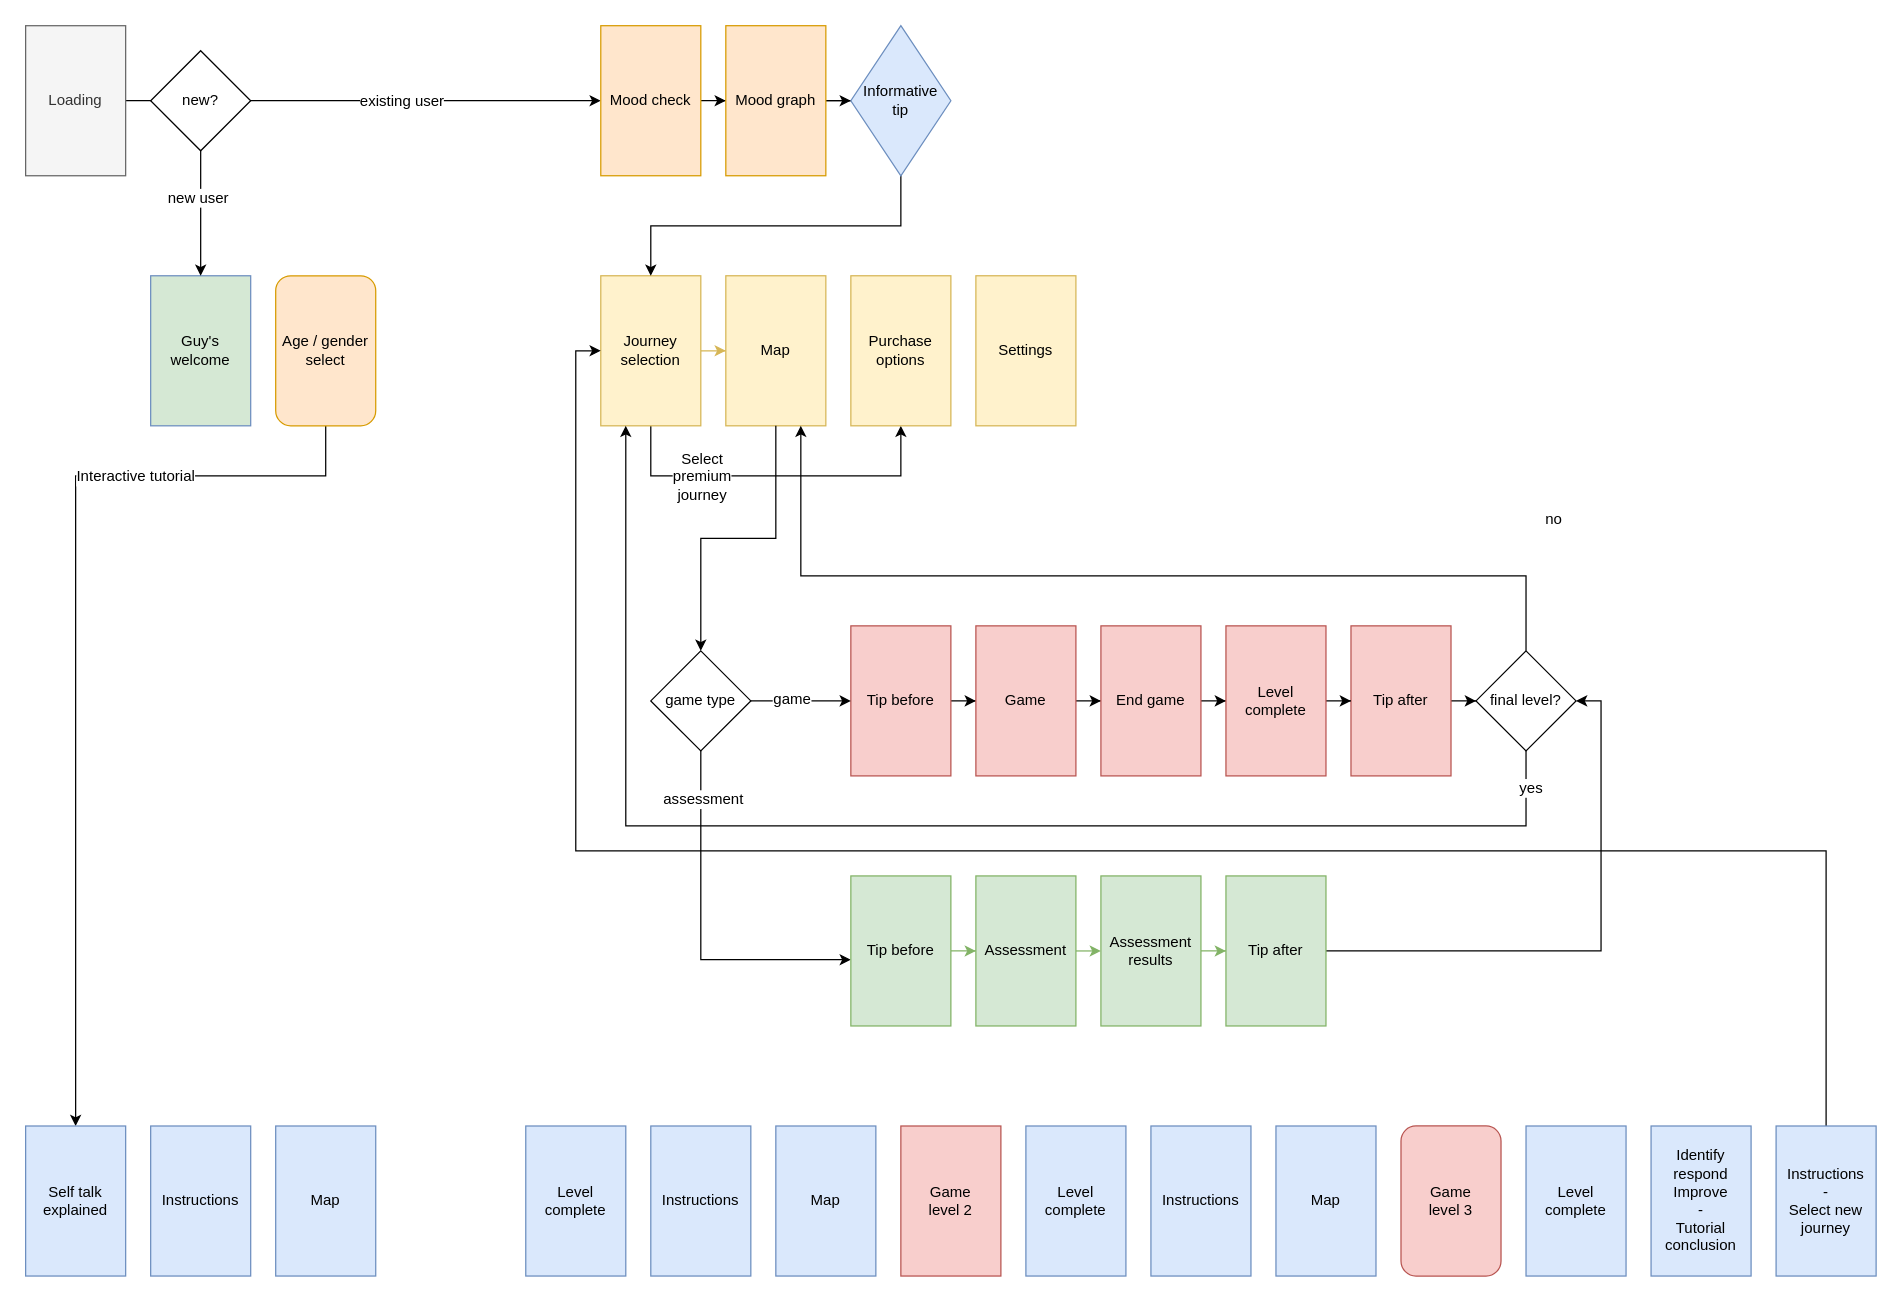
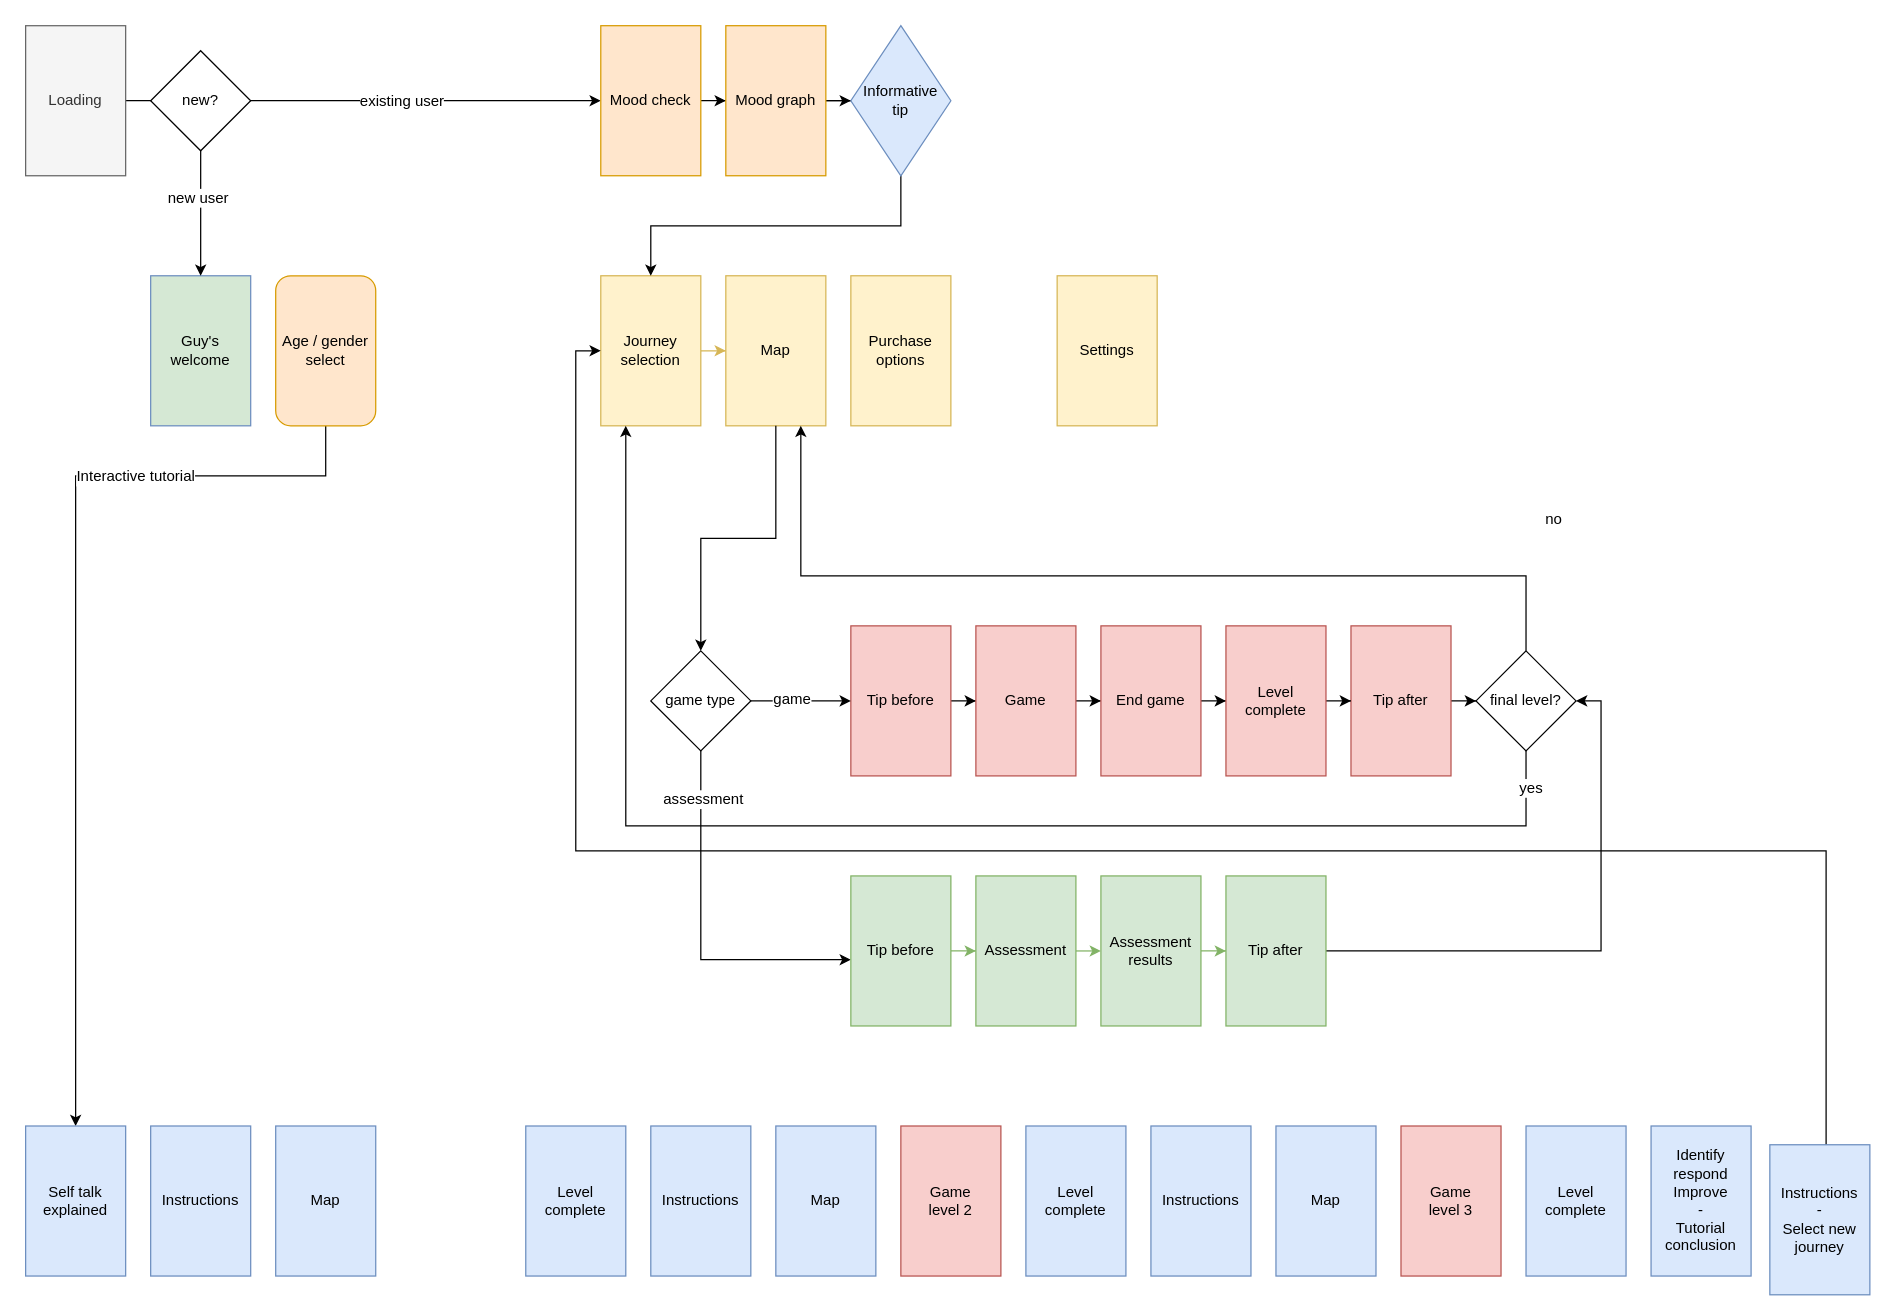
(1026, 351) -> (1107, 351)
(772, 476) -> none
(1451, 1201) -> (1451, 1201)
(1826, 1201) -> (1819, 1219)
